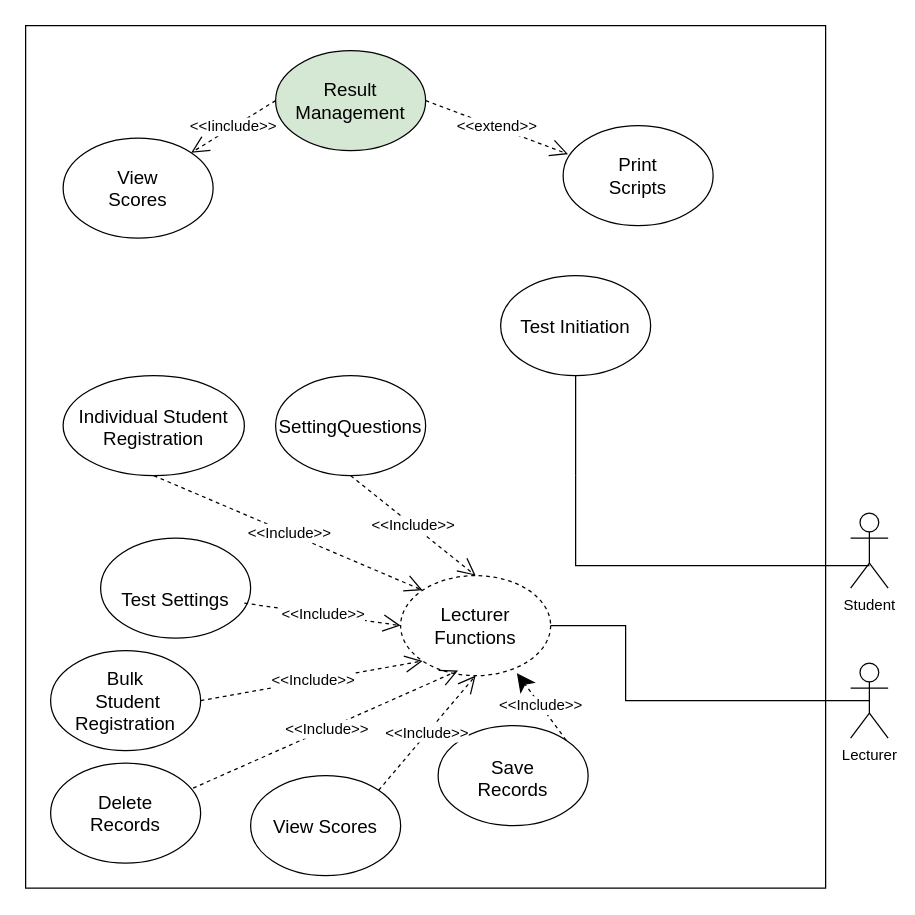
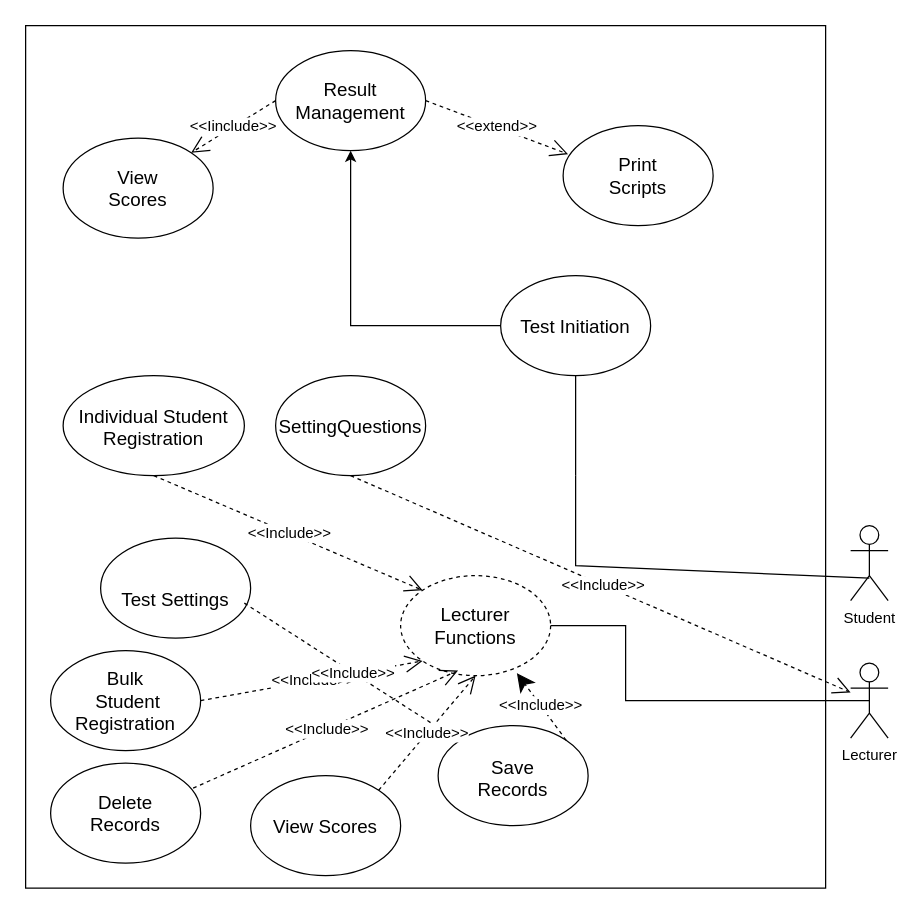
(351, 101) -> (351, 101)
none -> (351, 318)
(412, 524) -> (719, 635)
(869, 551) -> (869, 563)
(321, 614) -> (291, 633)
